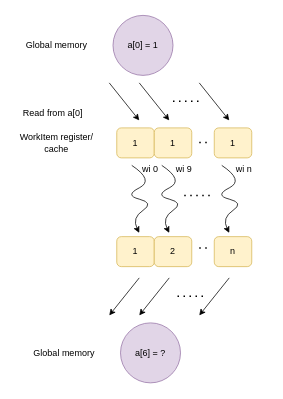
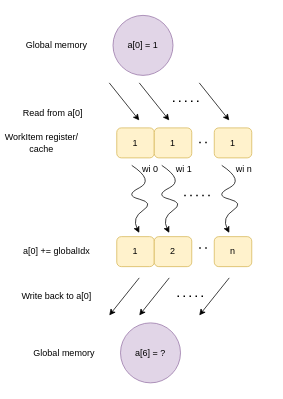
(57, 143) -> (42, 143)
(184, 169) -> (184, 169)
none -> (57, 252)
none -> (57, 297)
